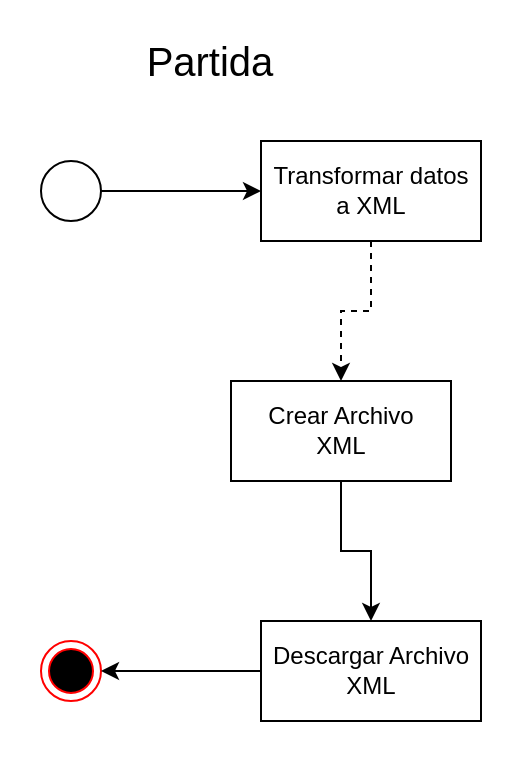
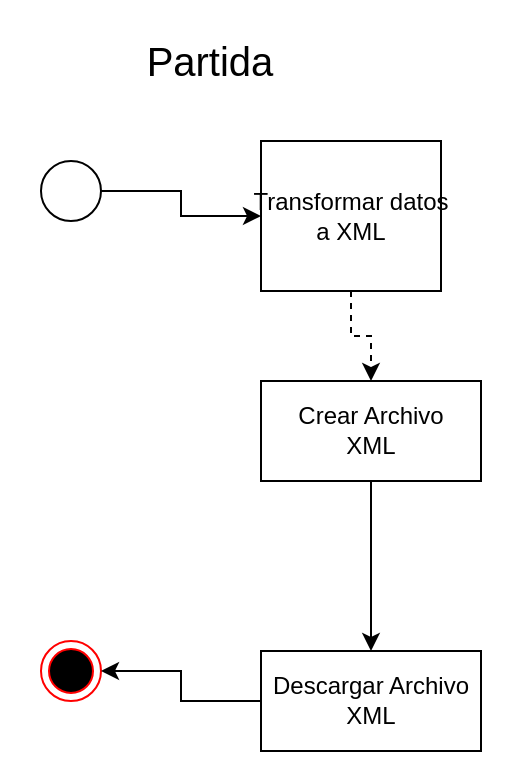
(371, 191) -> (351, 216)
(341, 431) -> (371, 431)
(371, 671) -> (371, 701)
